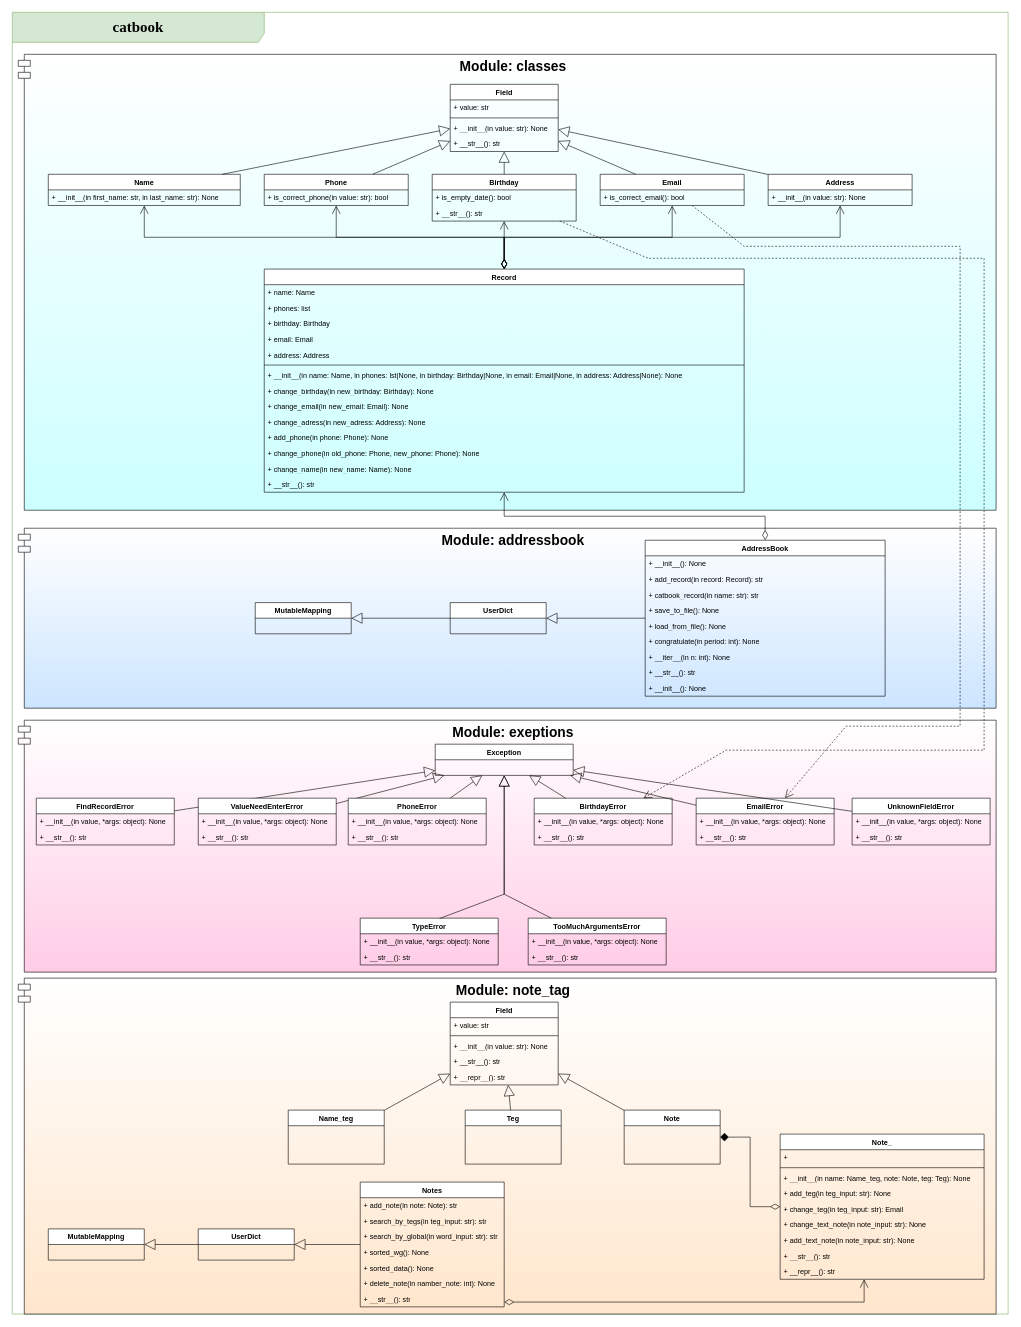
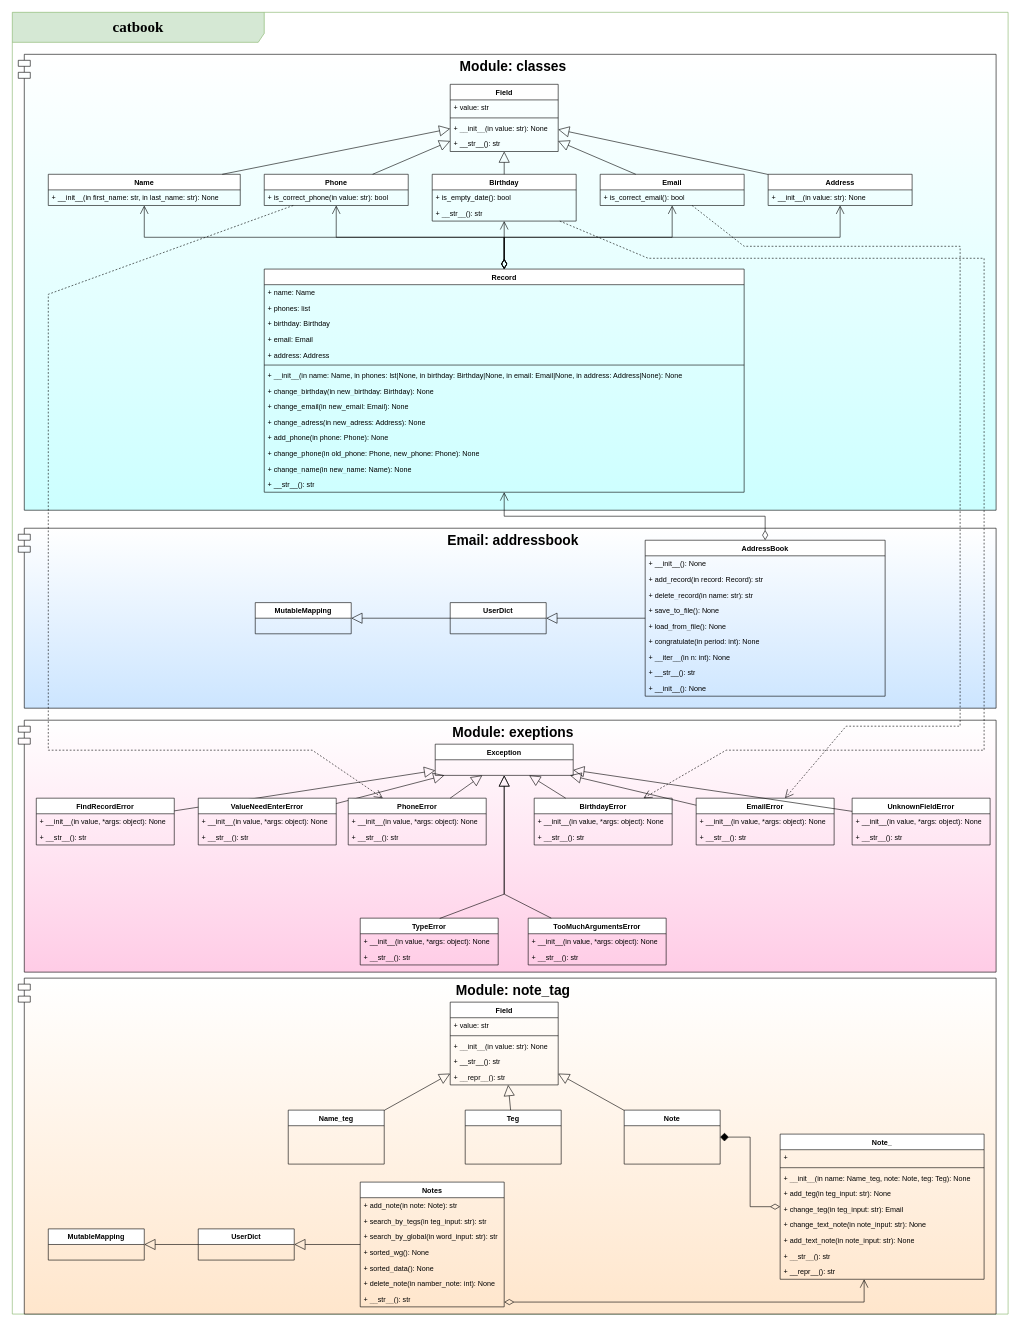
(513, 537) -> (513, 537)
(714, 596) -> (711, 596)
none -> (48, 614)
